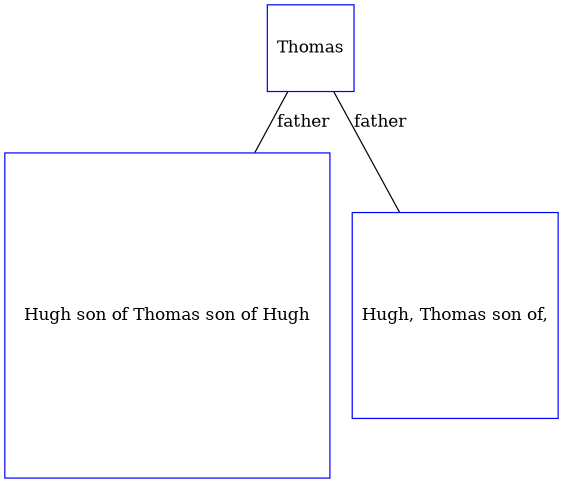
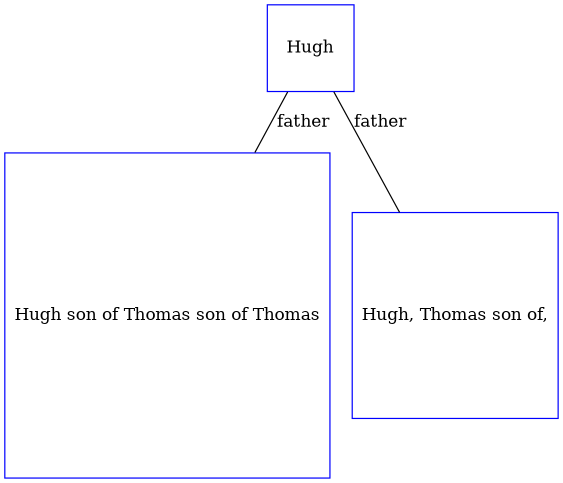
(311, 48) -> (311, 48)
(167, 315) -> (167, 315)
